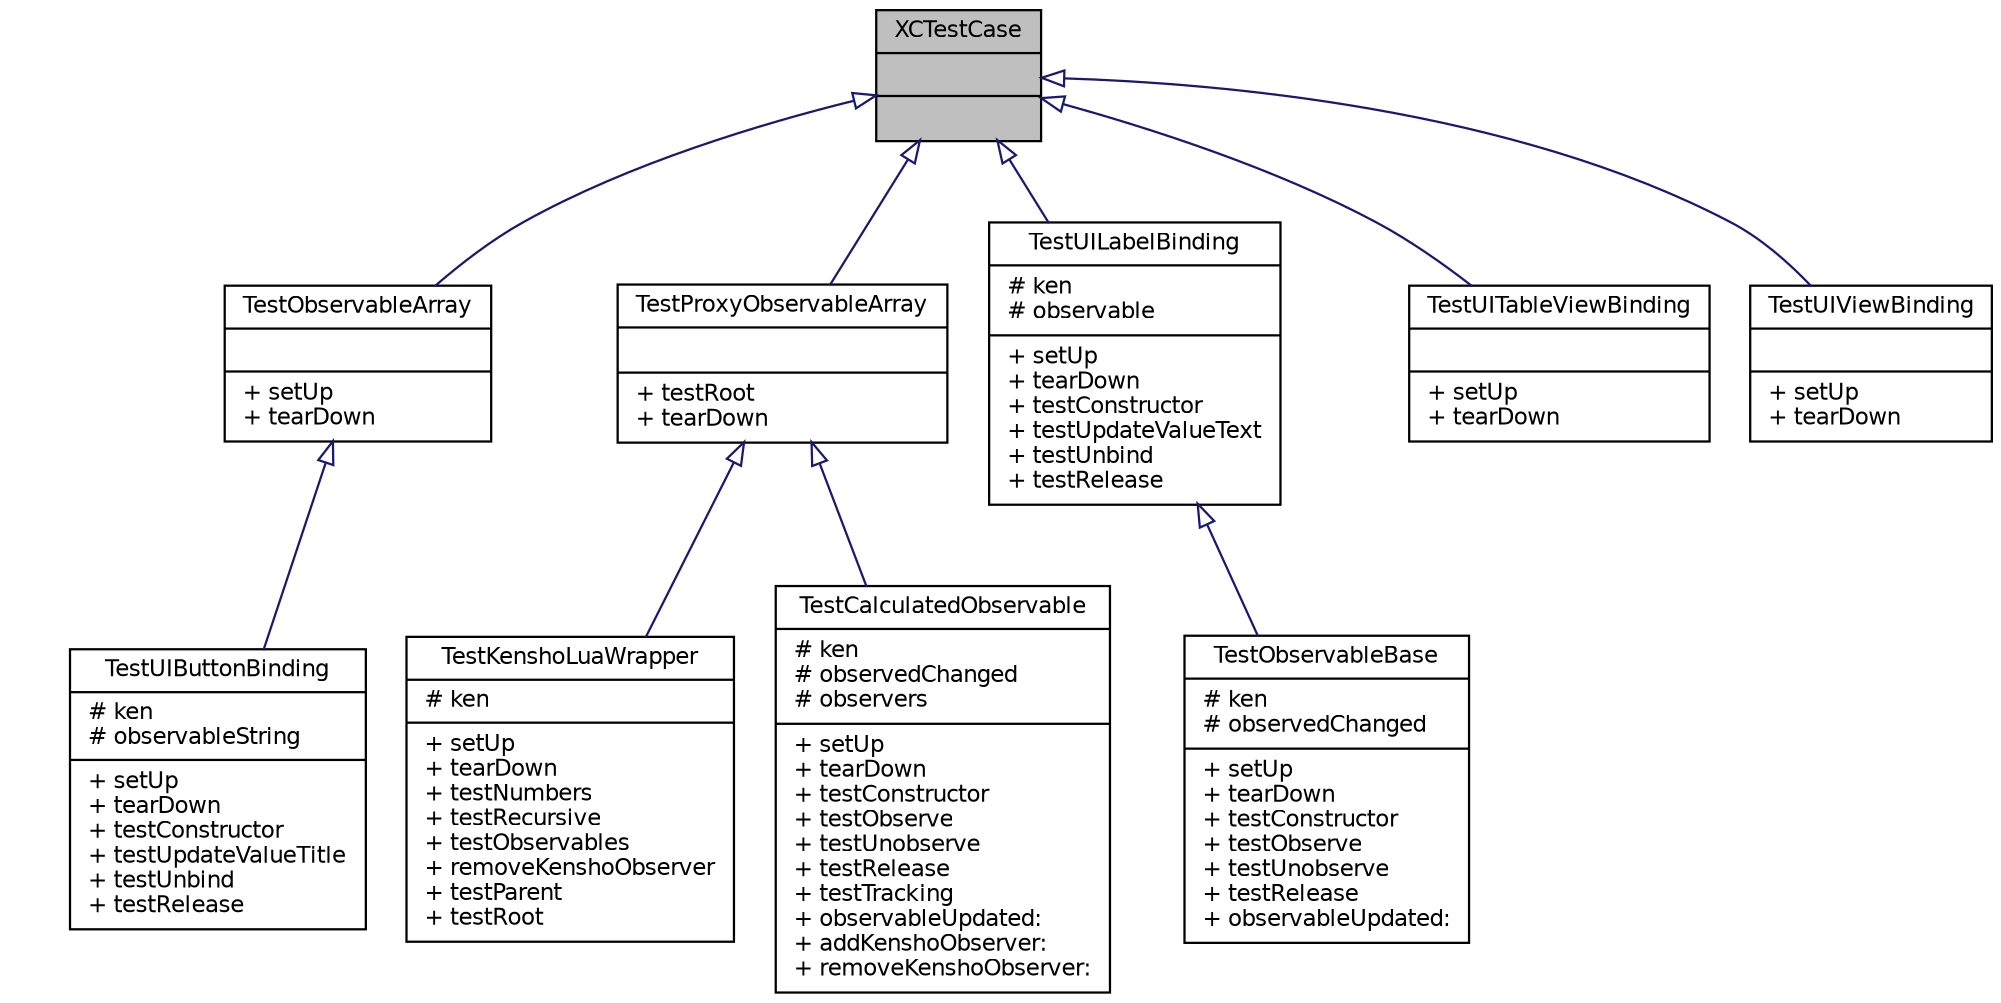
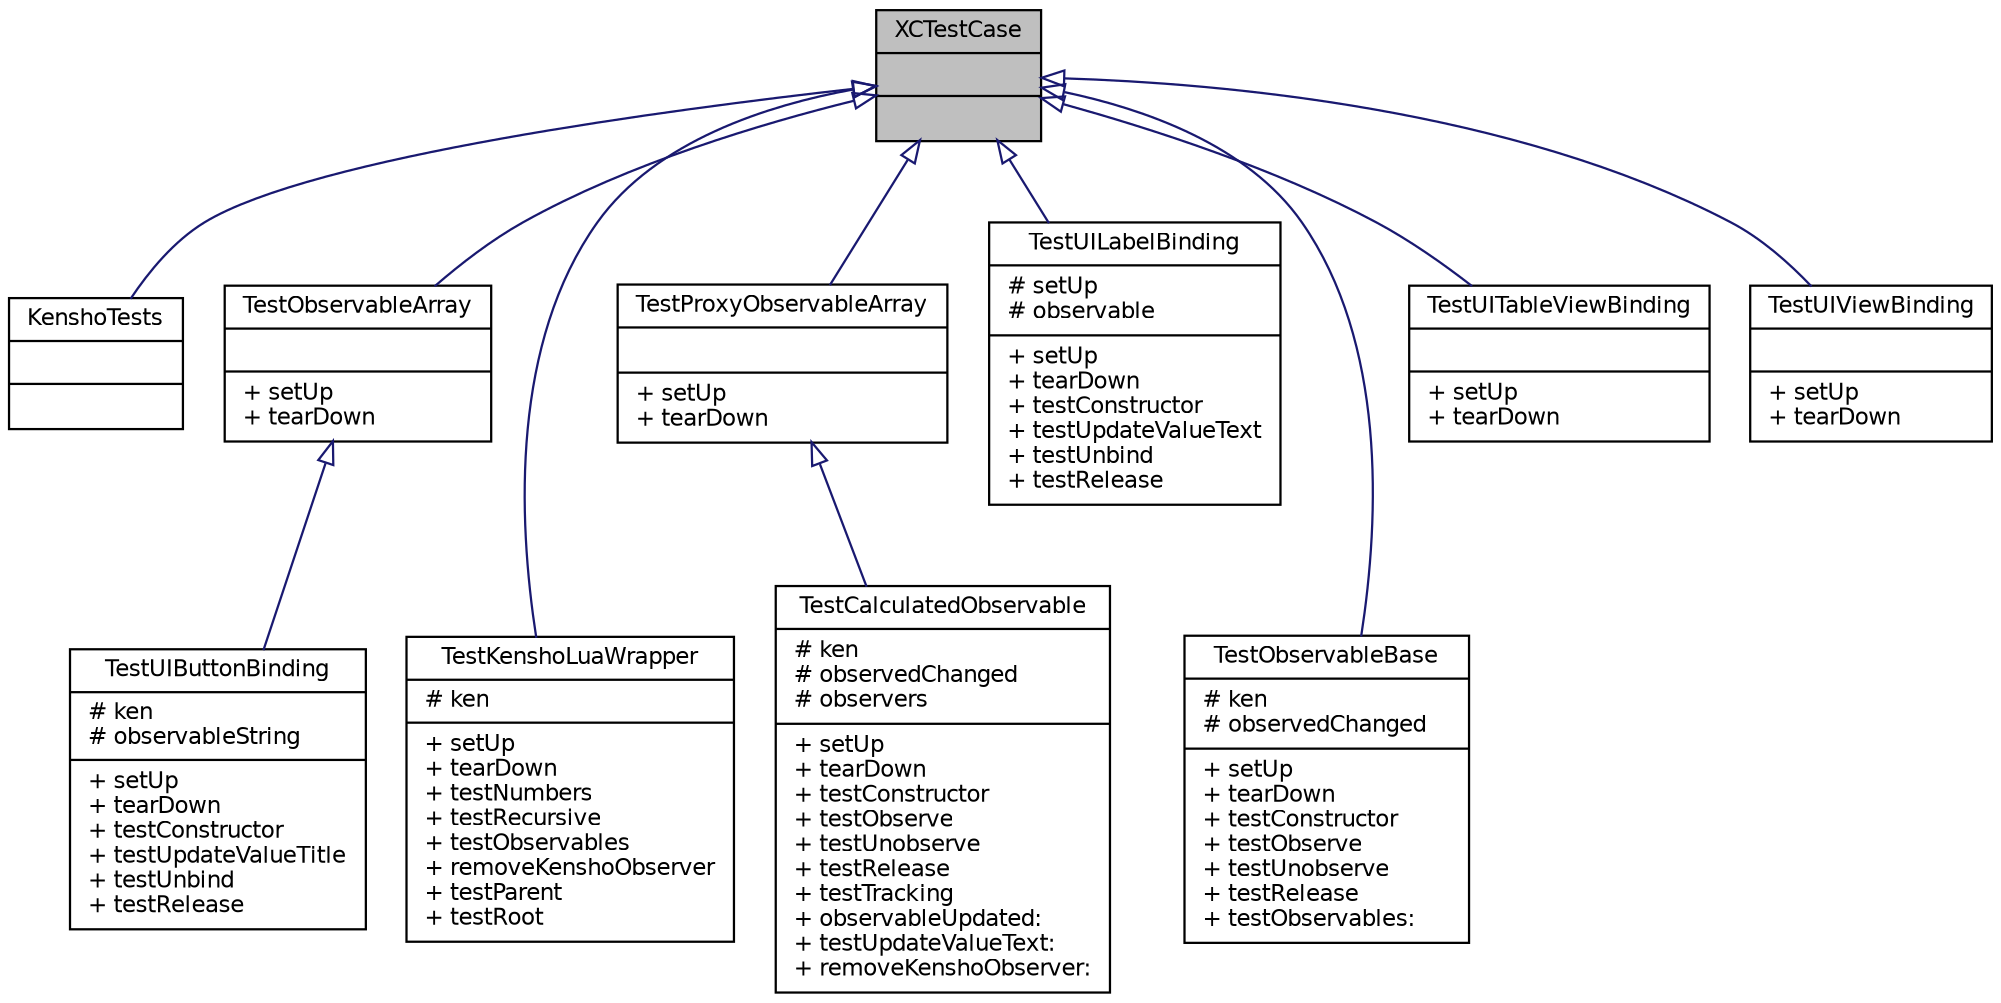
(1040, 287) -> (1052, 287)
none -> (96, 364)
(696, 394) -> (681, 394)
(690, 550) -> (565, 282)
(1233, 581) -> (1337, 289)
(1327, 919) -> (1309, 919)
(920, 944) -> (925, 944)
